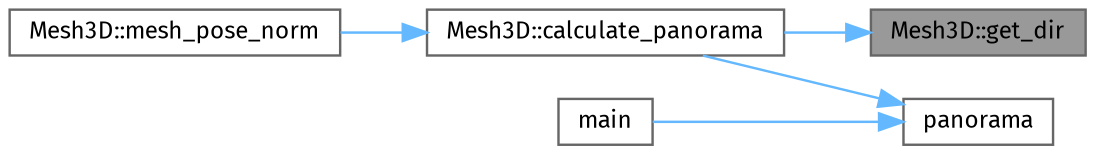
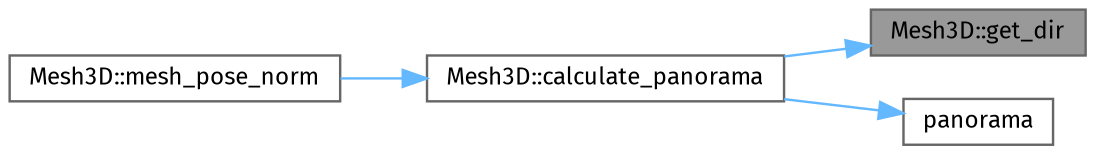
(606, 122) -> none
